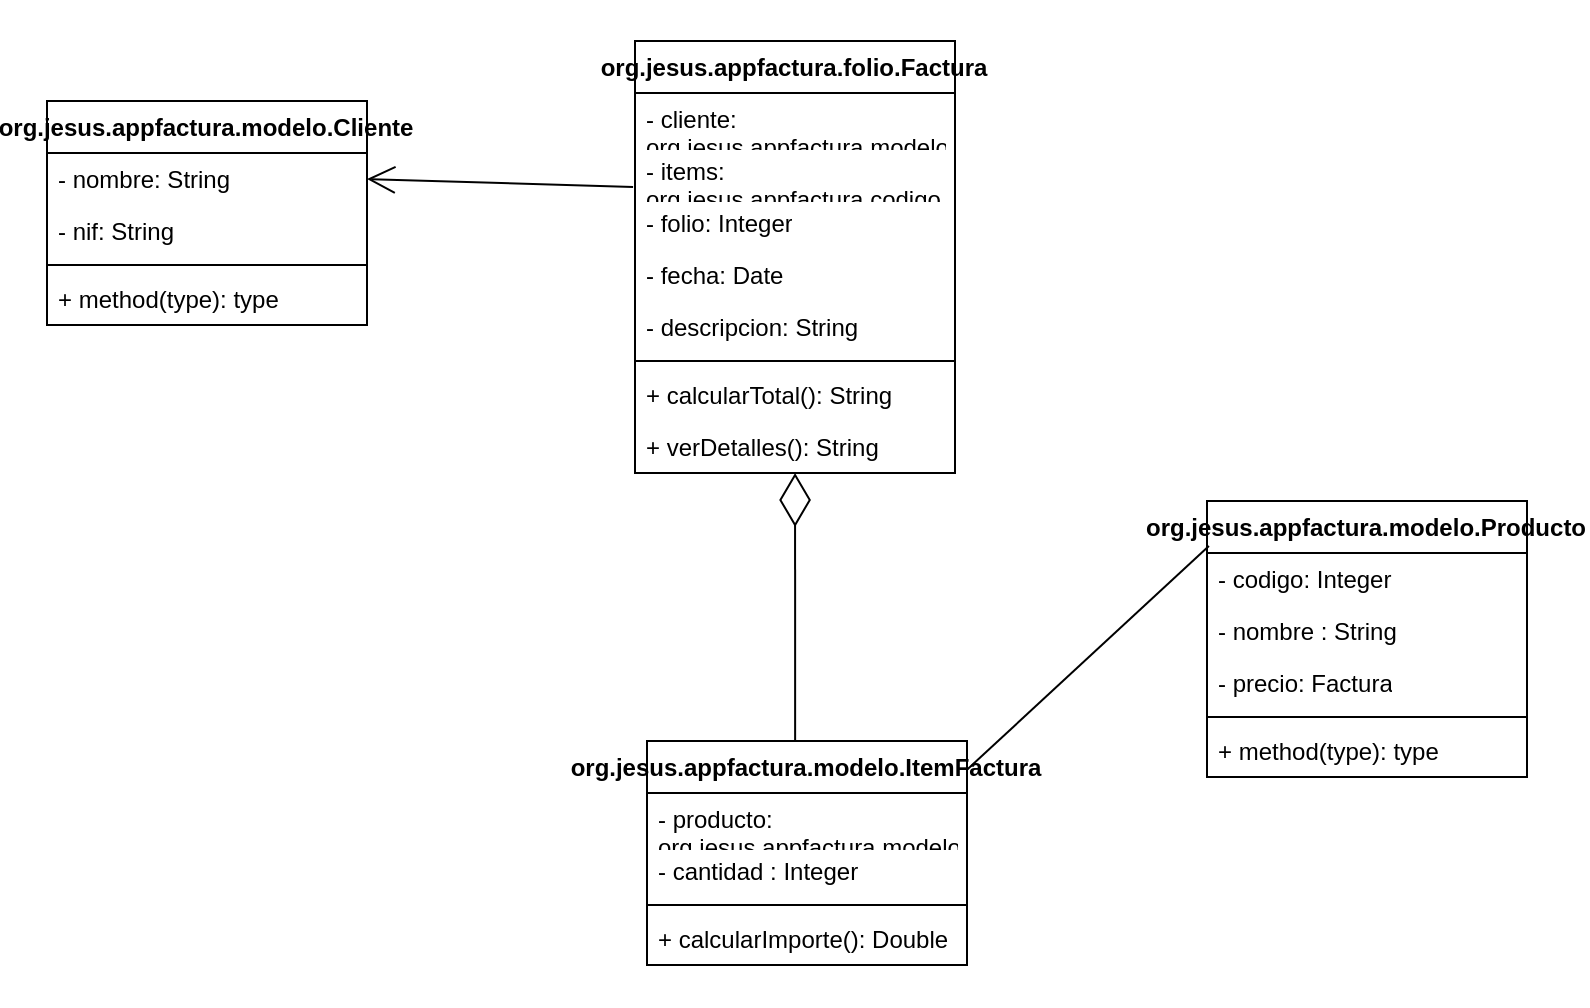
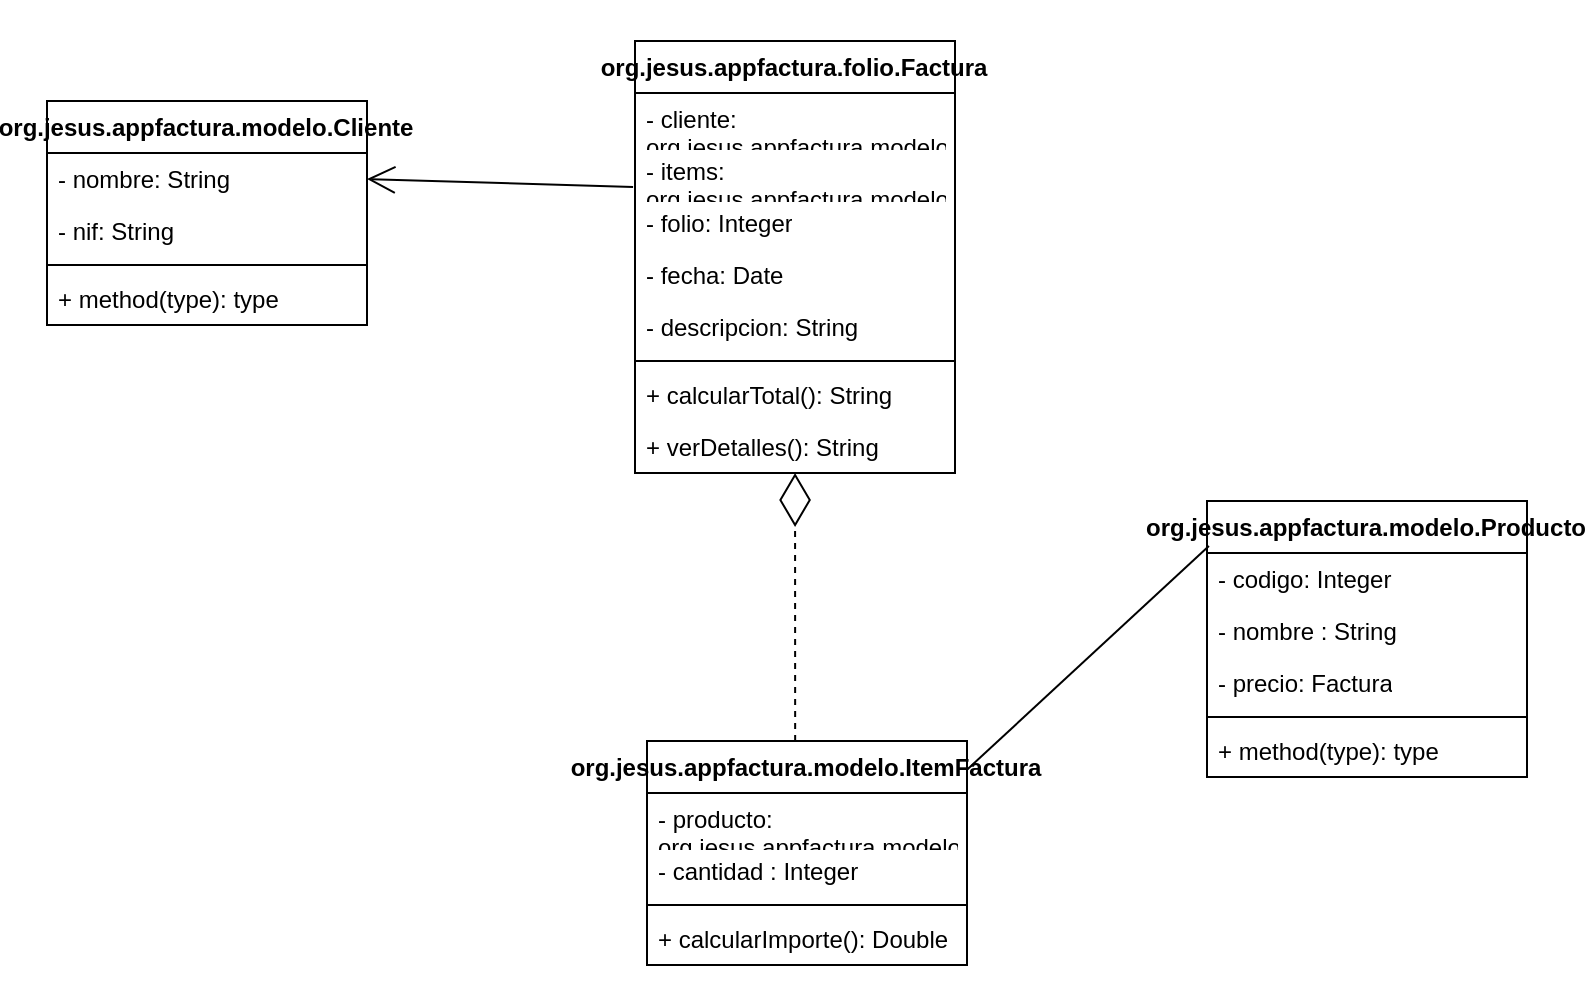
(797, 202) -> (797, 202)
(795, 631) -> (795, 631)
